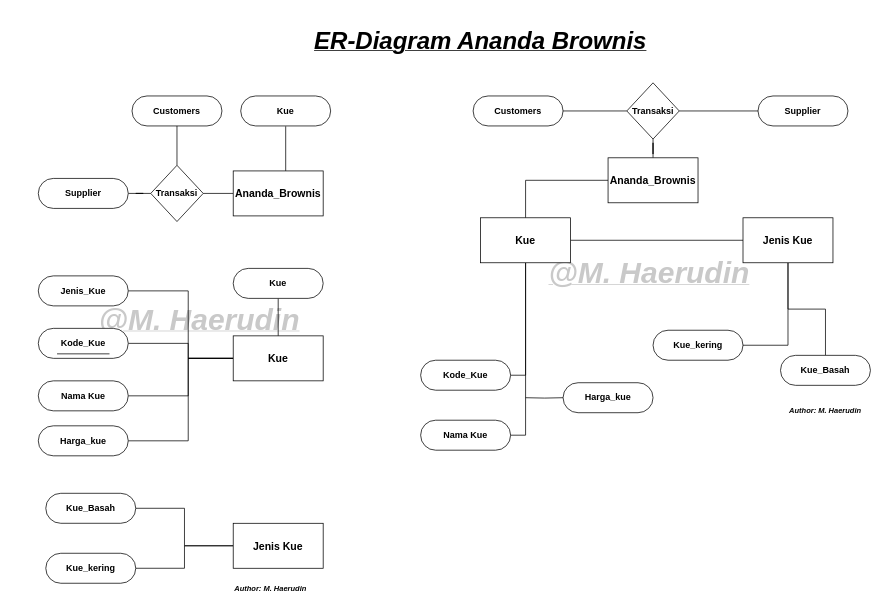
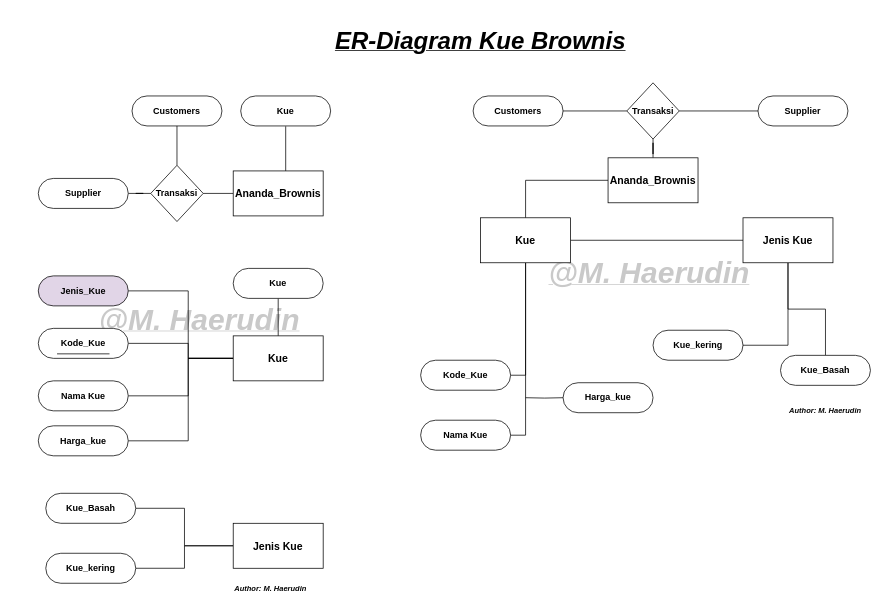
(480, 42) -> (480, 42)
(83, 291) -> (83, 291)
